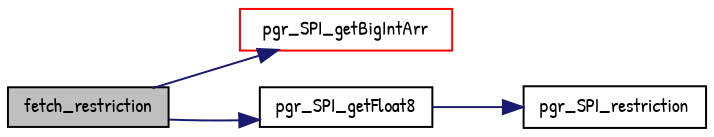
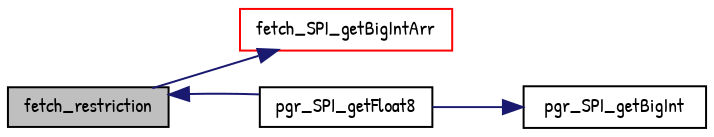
(346, 30) -> (346, 30)
(615, 107) -> (615, 107)
(204, 120) -> (224, 94)
